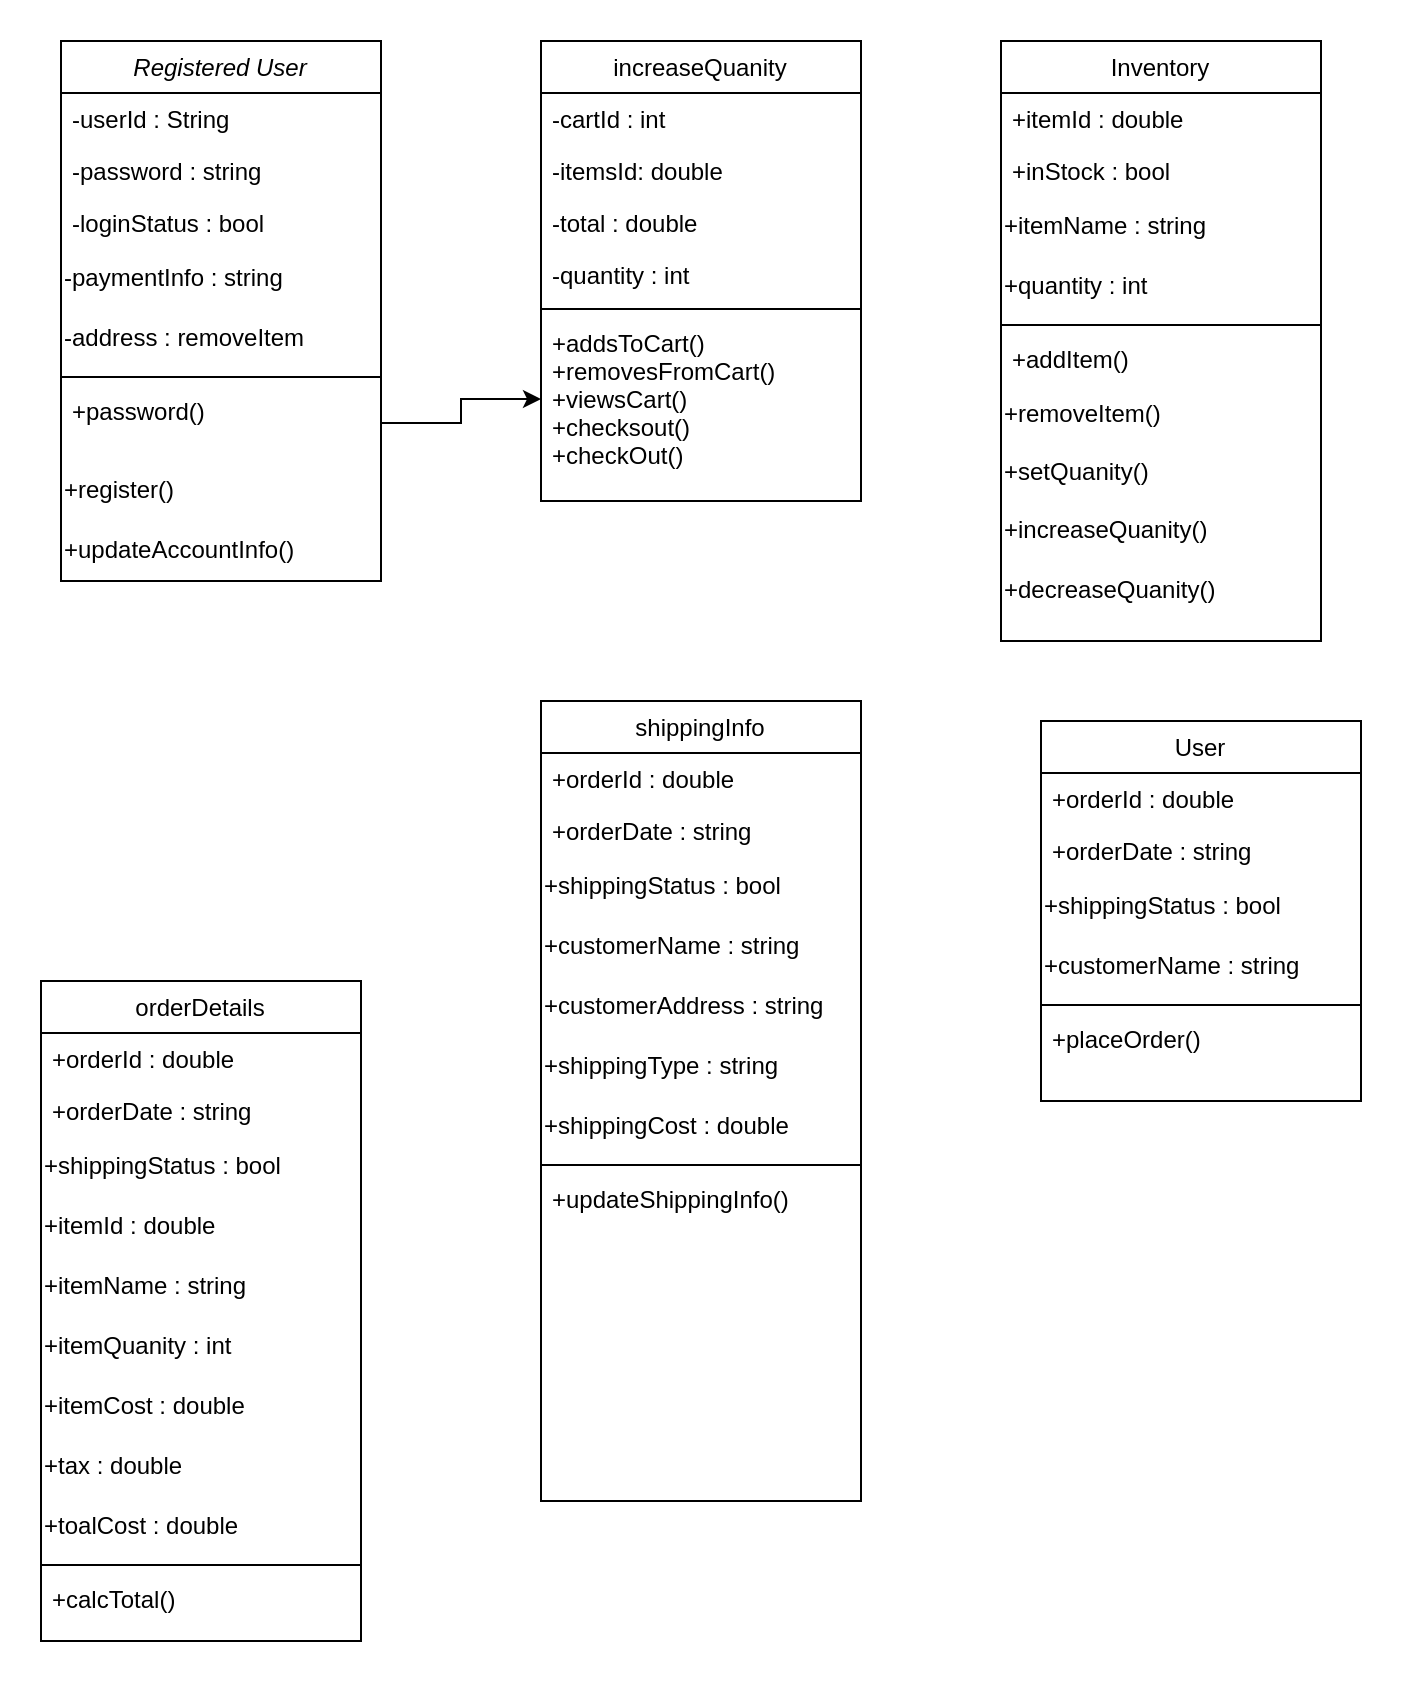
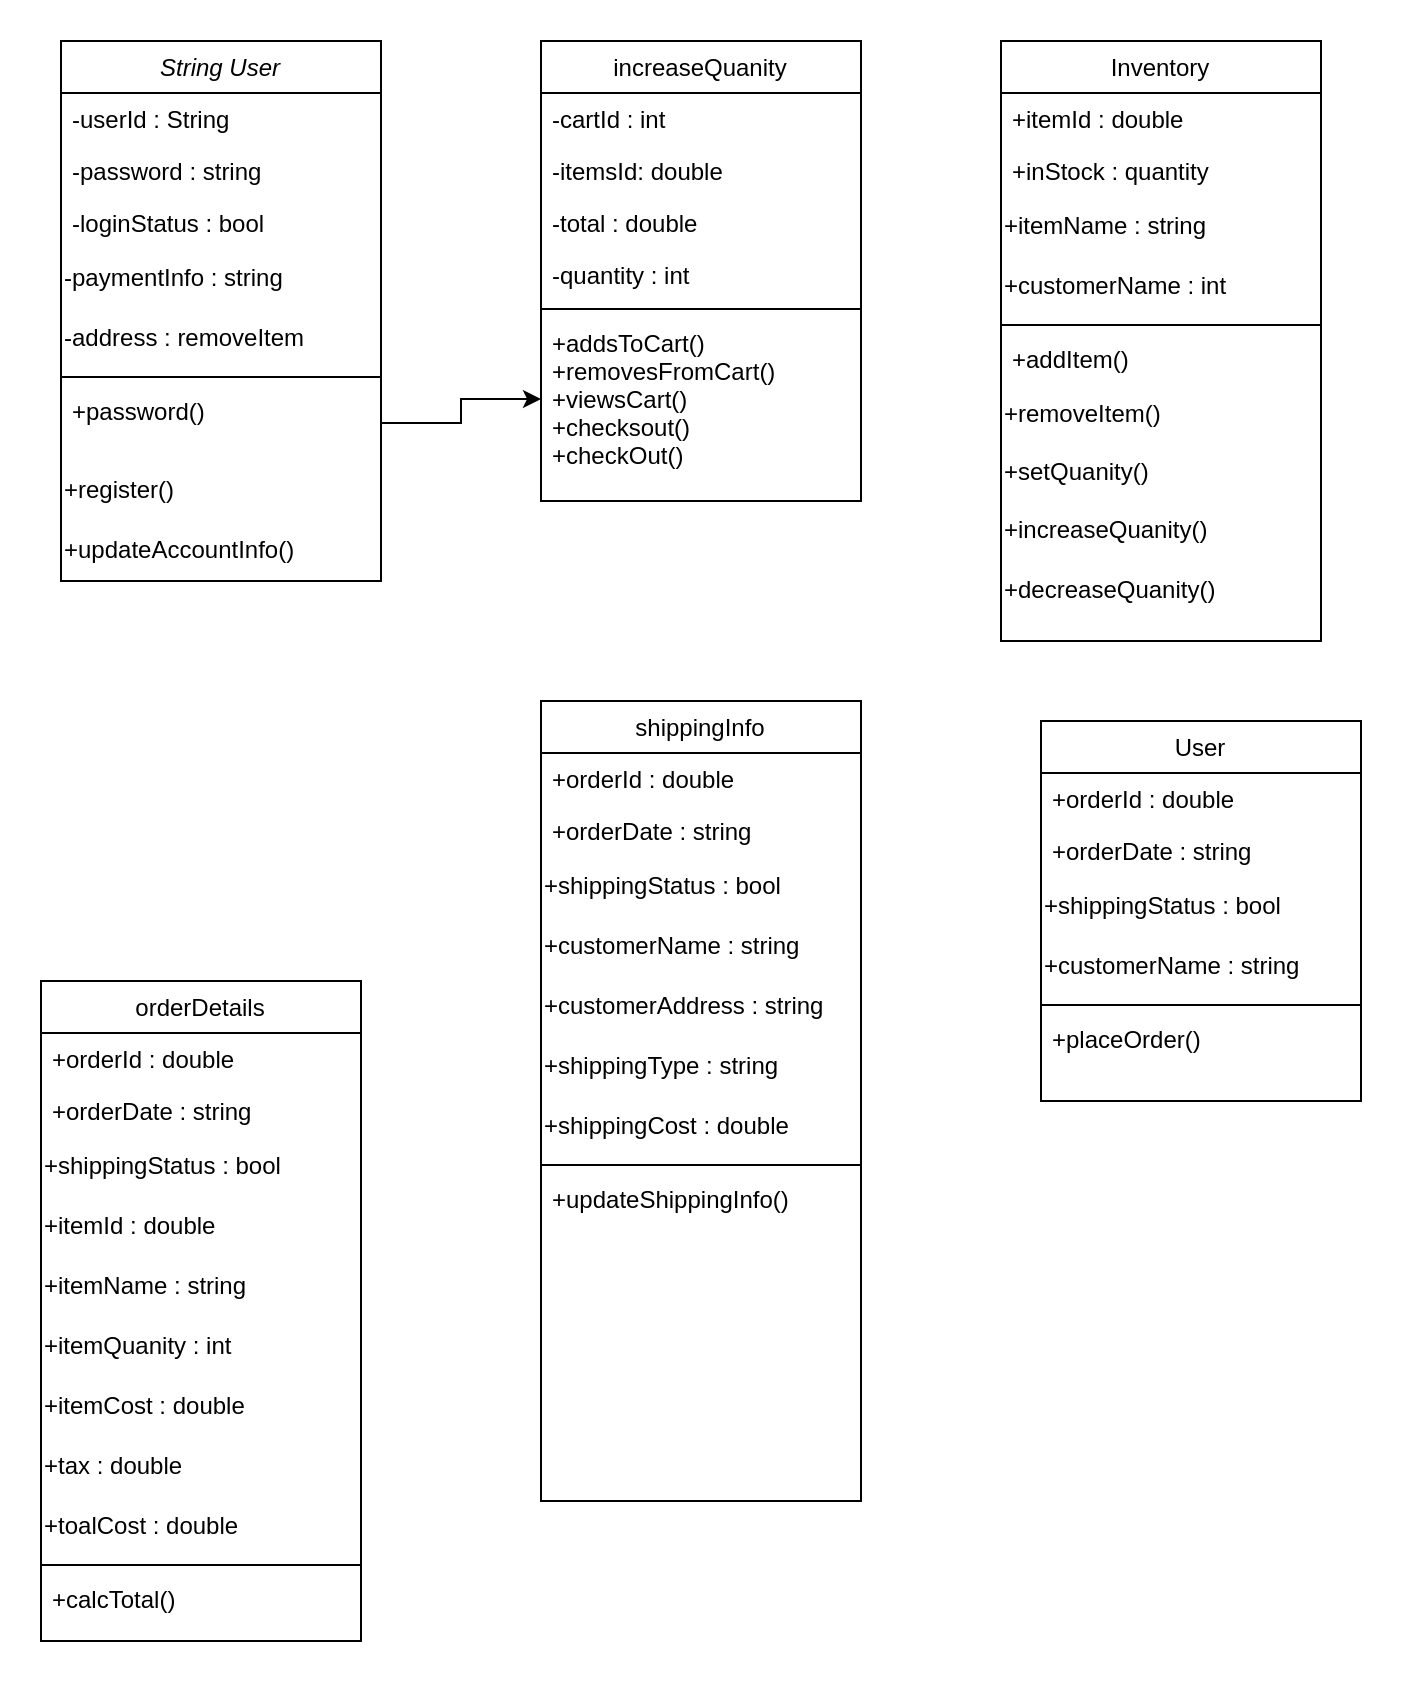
(220, 68) -> (220, 68)
(1097, 172) -> (1124, 172)
(1090, 287) -> (1120, 287)
